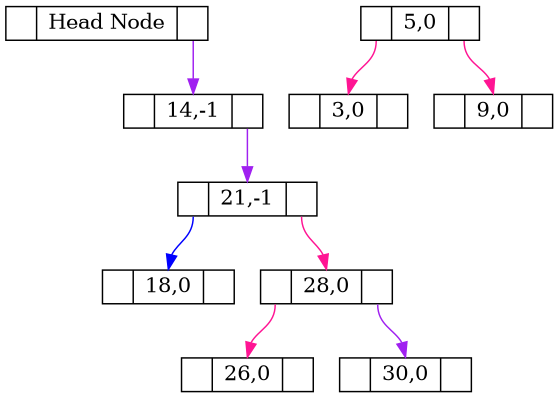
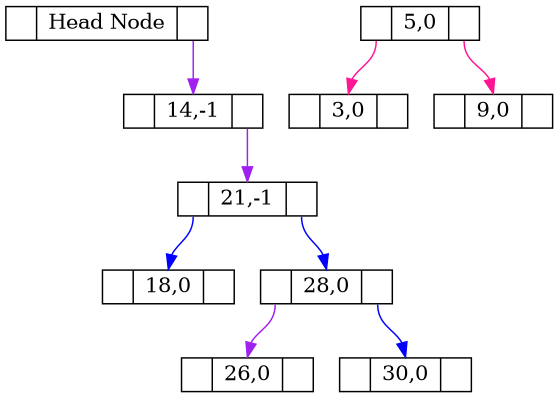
(309, 237) -> (309, 237)
(267, 326) -> (267, 326)
(386, 326) -> (386, 326)
